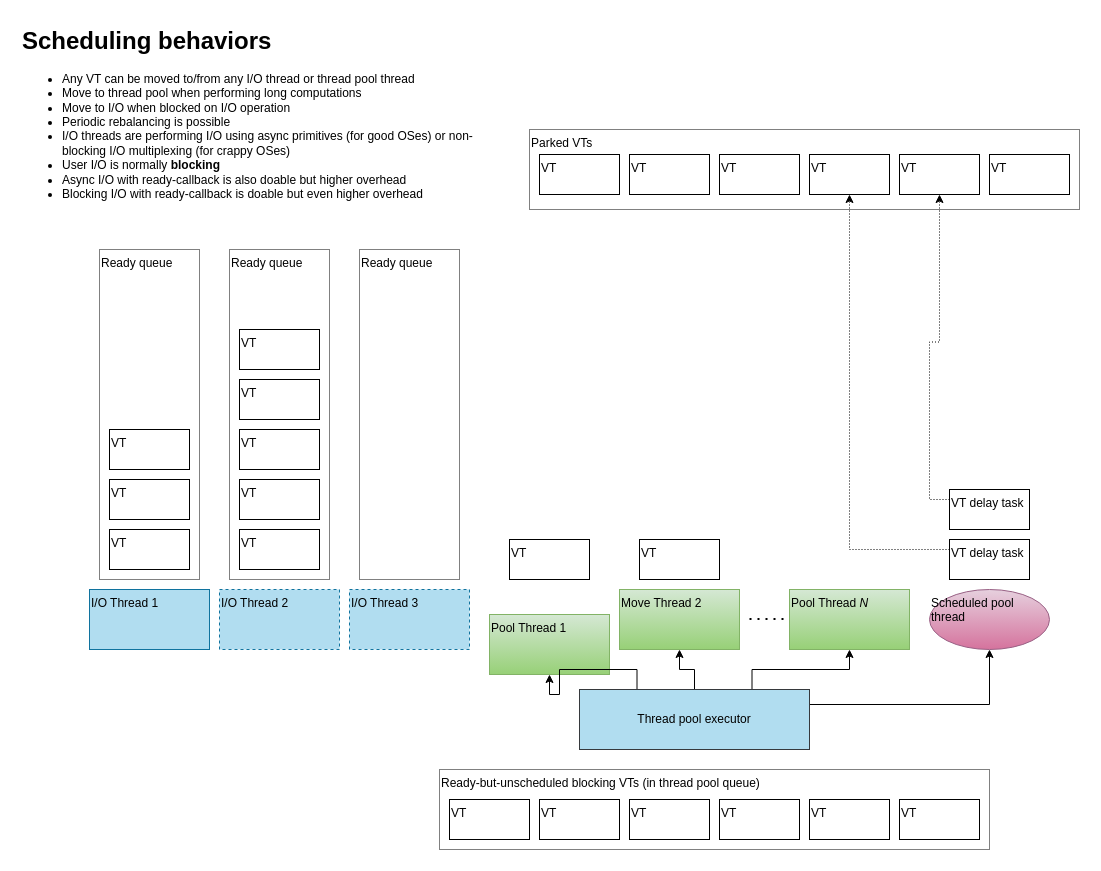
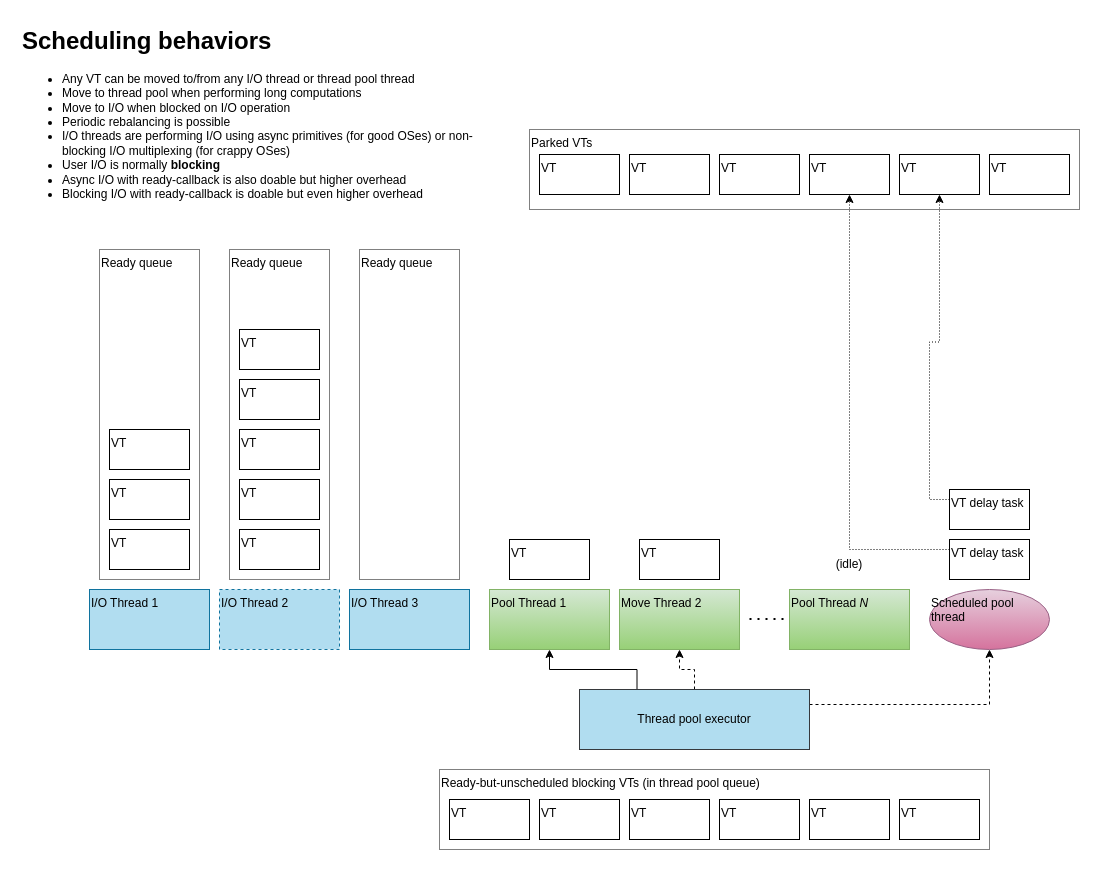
none -> (850, 565)
(410, 620) -> (410, 620)
(550, 645) -> (550, 620)
(691, 670) -> (691, 670)
(797, 670) -> none
(924, 705) -> (924, 705)
